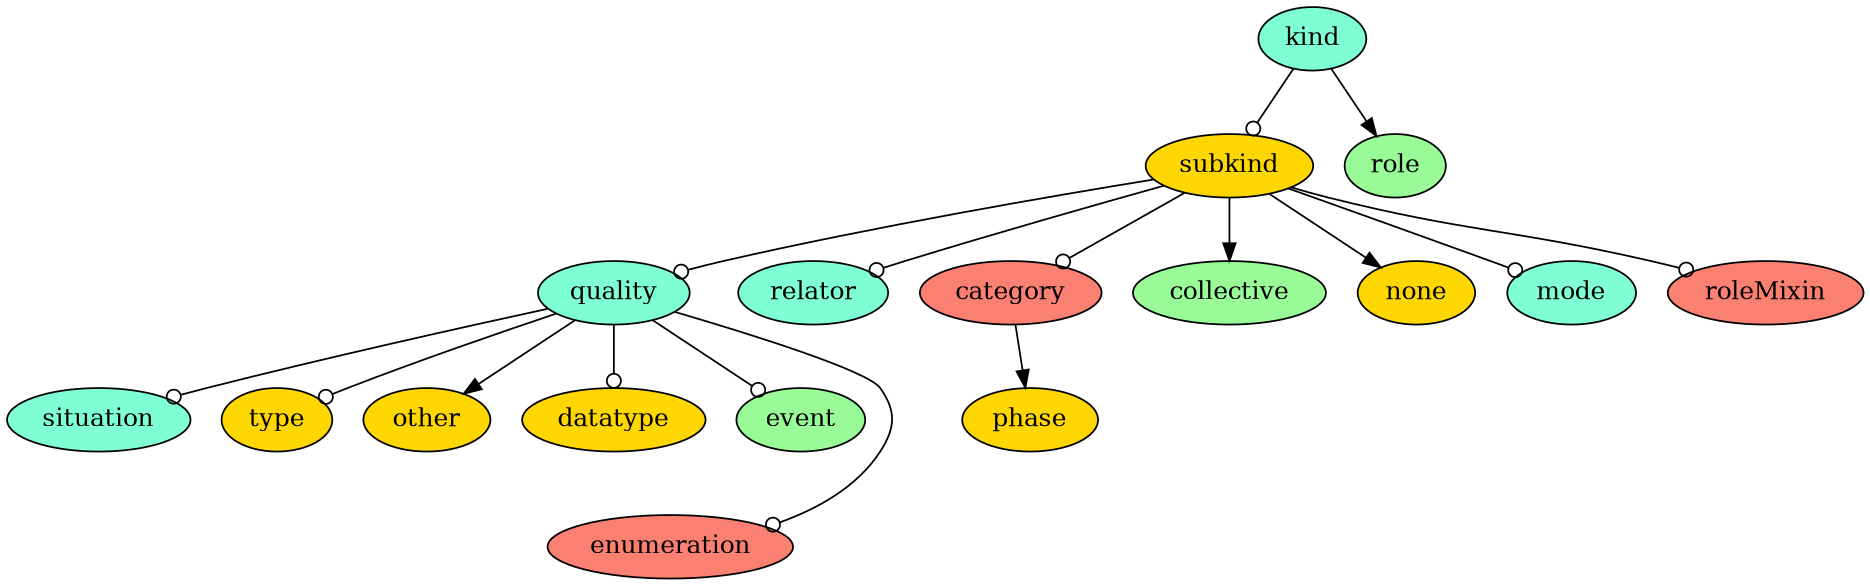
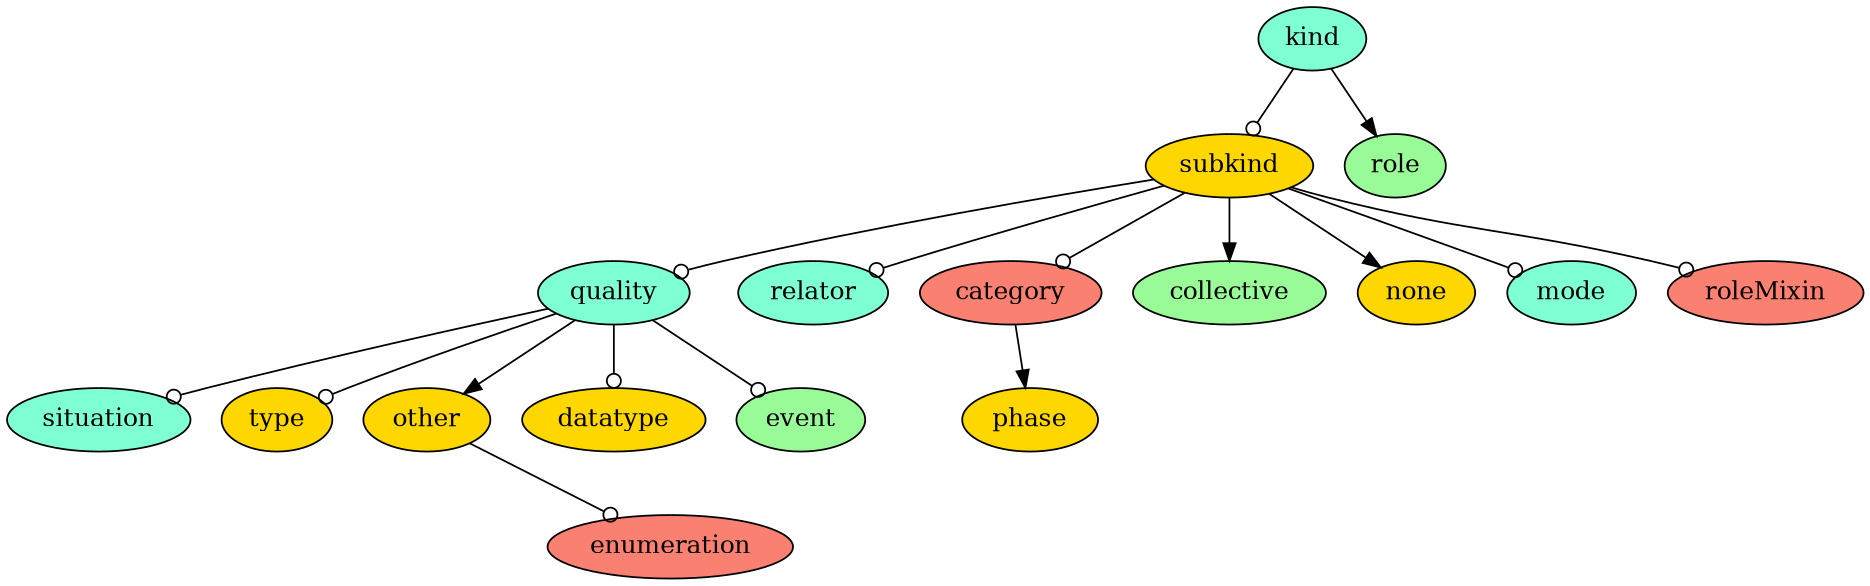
(870, 380) -> (537, 477)
